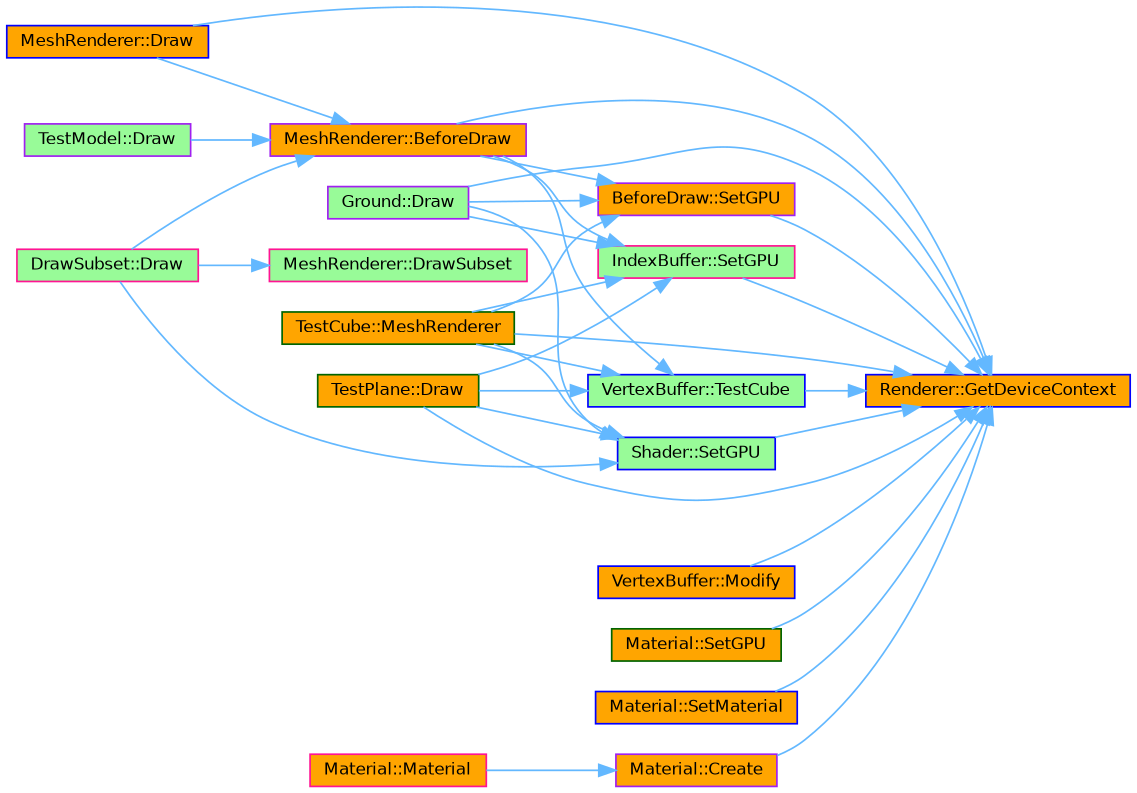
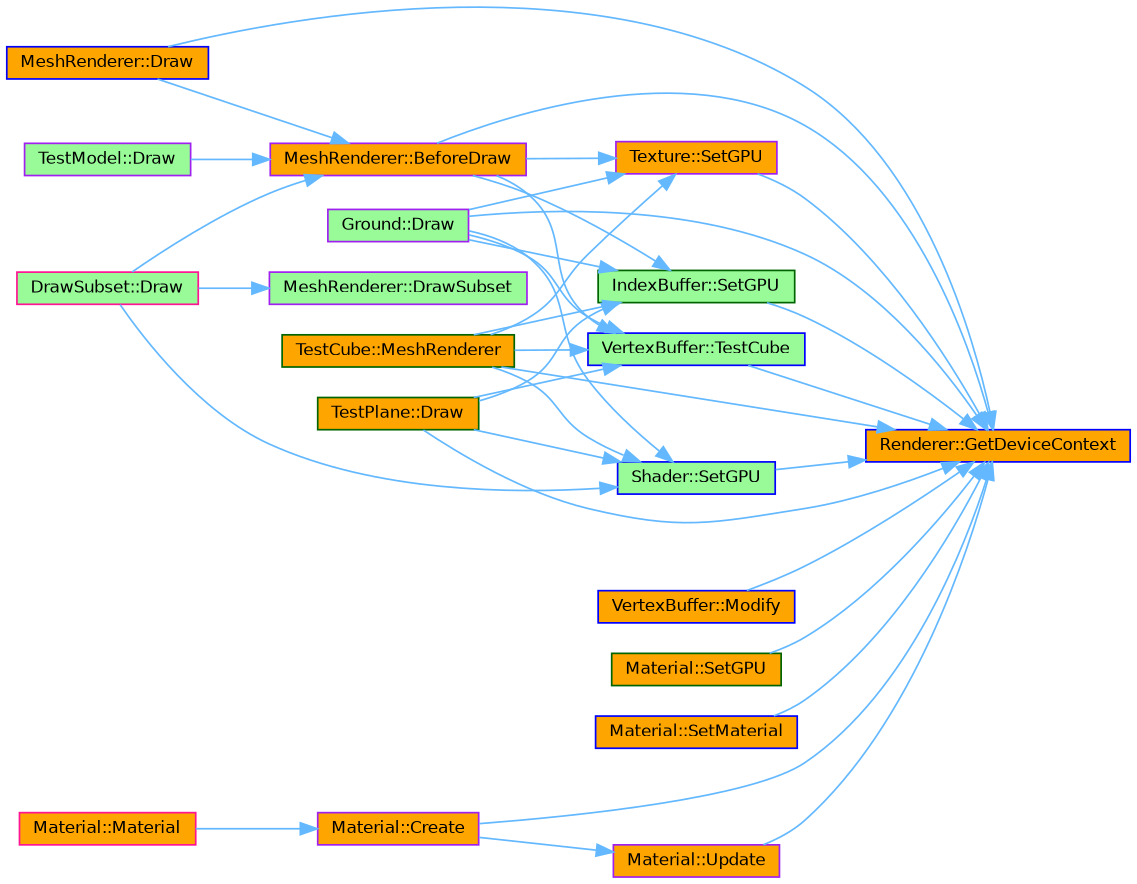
(696, 199) -> (696, 158)
(696, 262) -> (696, 287)
(398, 265) -> (398, 288)
none -> (546, 270)
none -> (696, 861)
